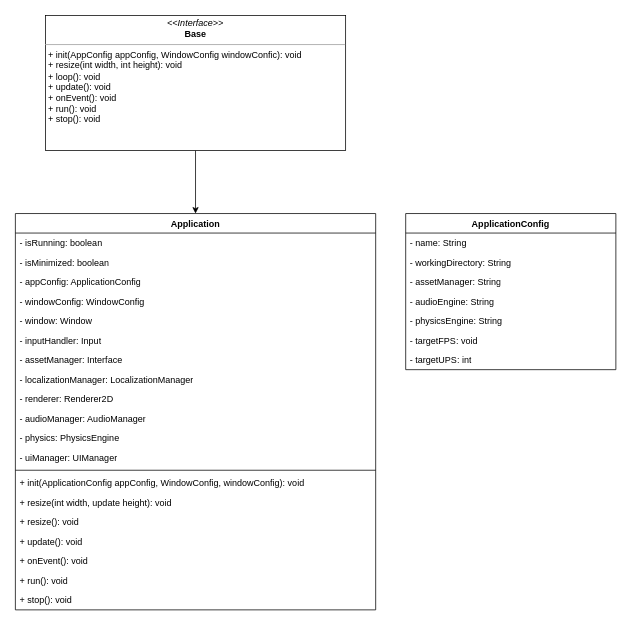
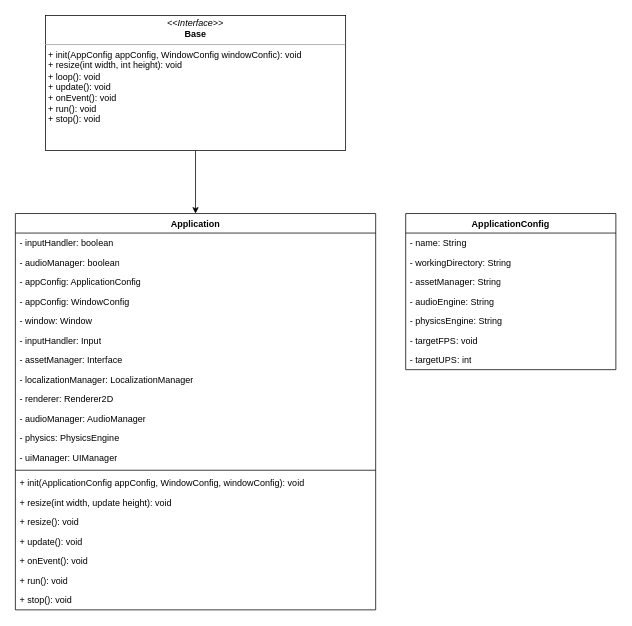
(63, 244) -> (71, 244)
(66, 263) -> (72, 263)
(82, 302) -> (76, 302)
